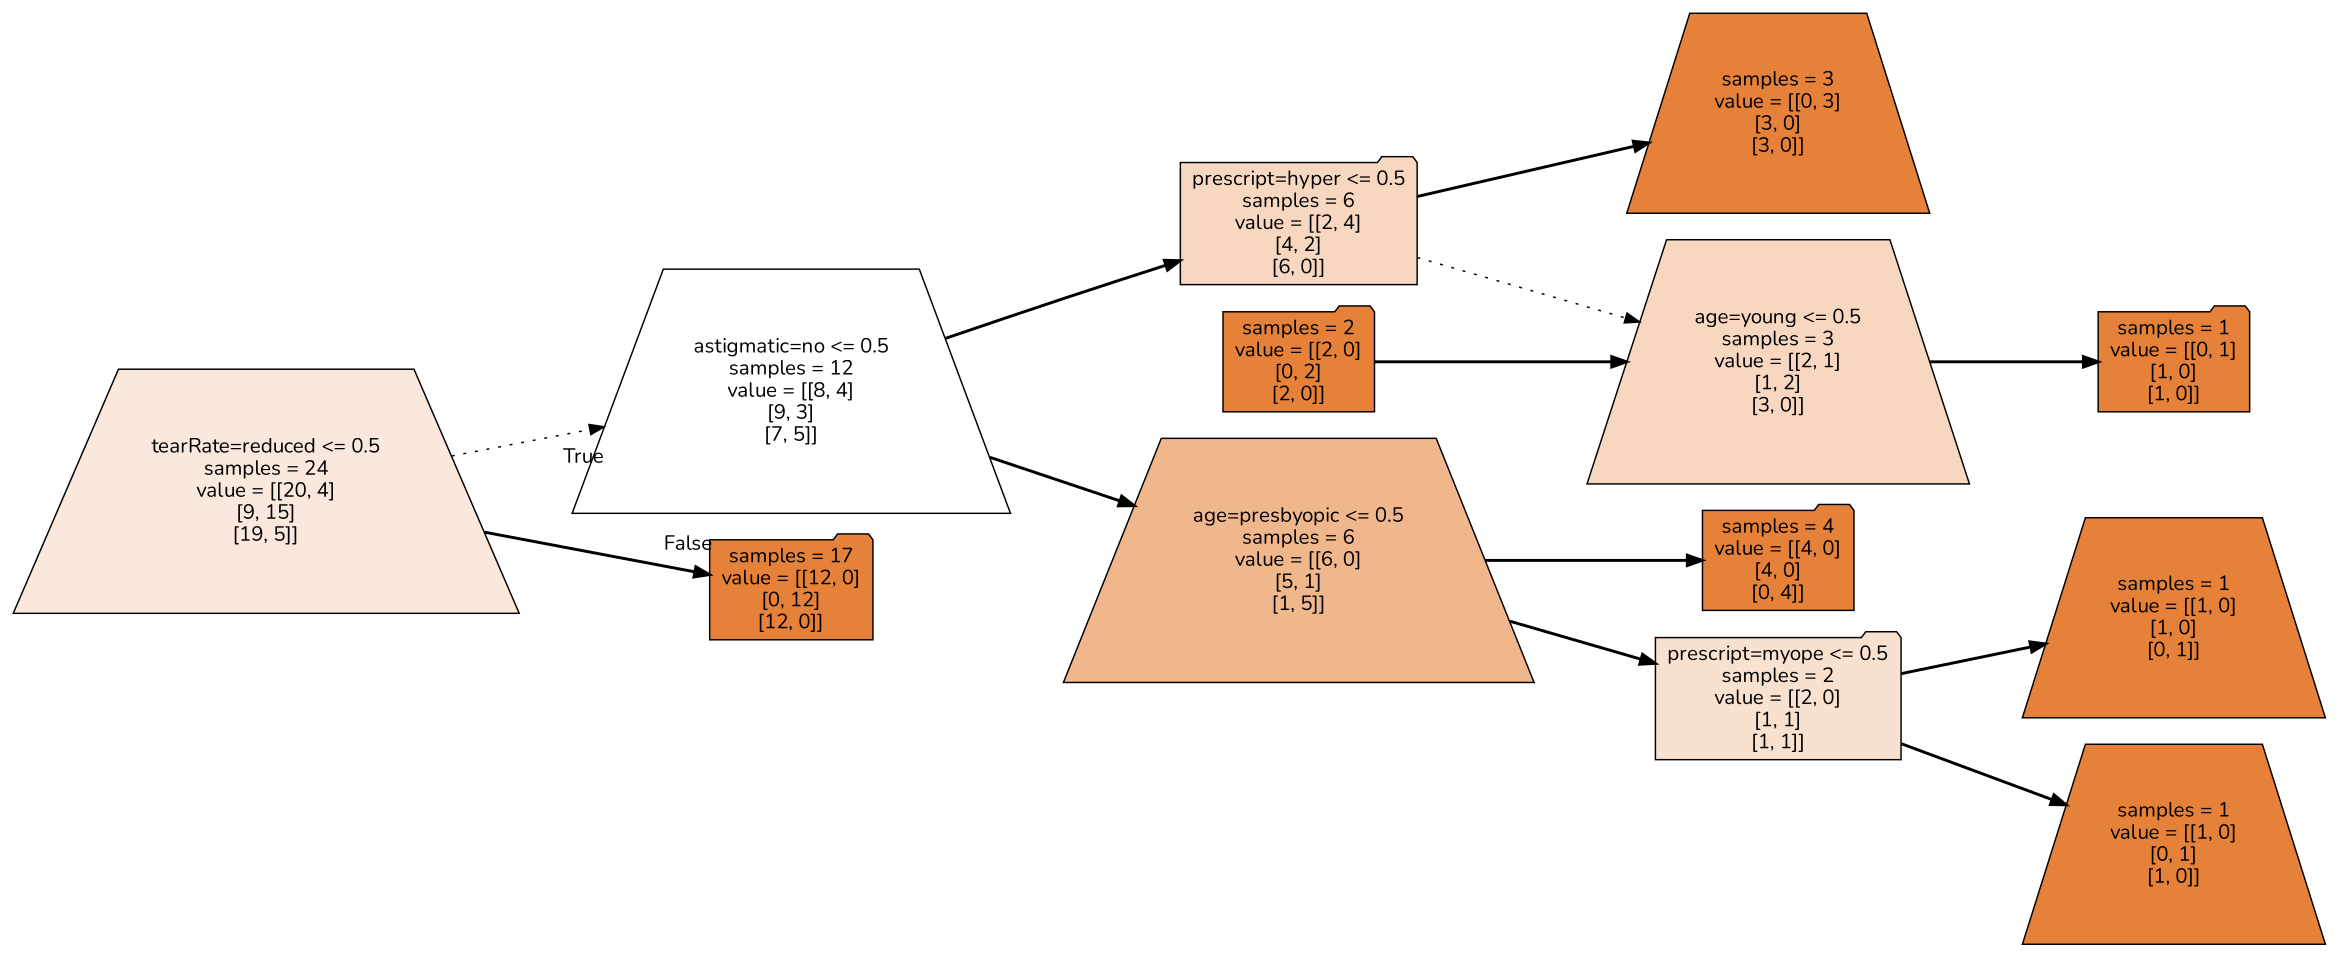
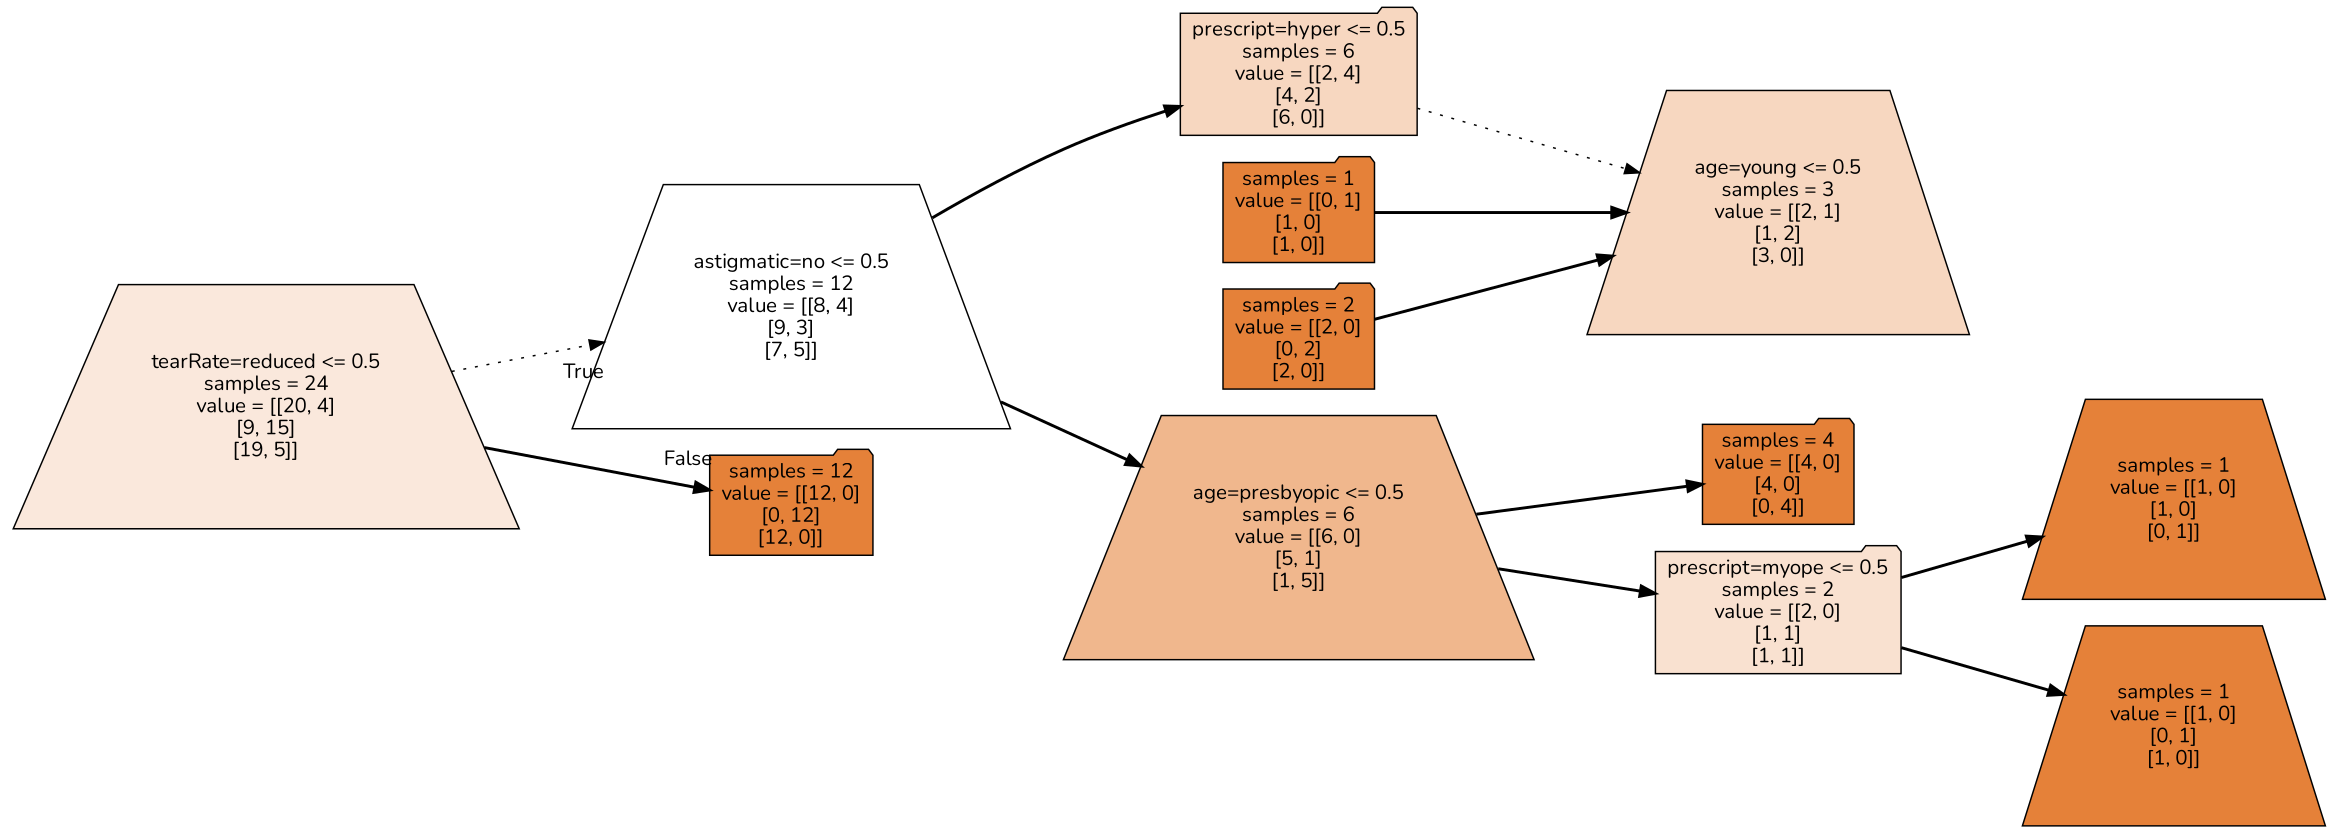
(1778, 113) -> none
(2007, 362) -> (1493, 213)
(791, 590) -> (791, 505)
